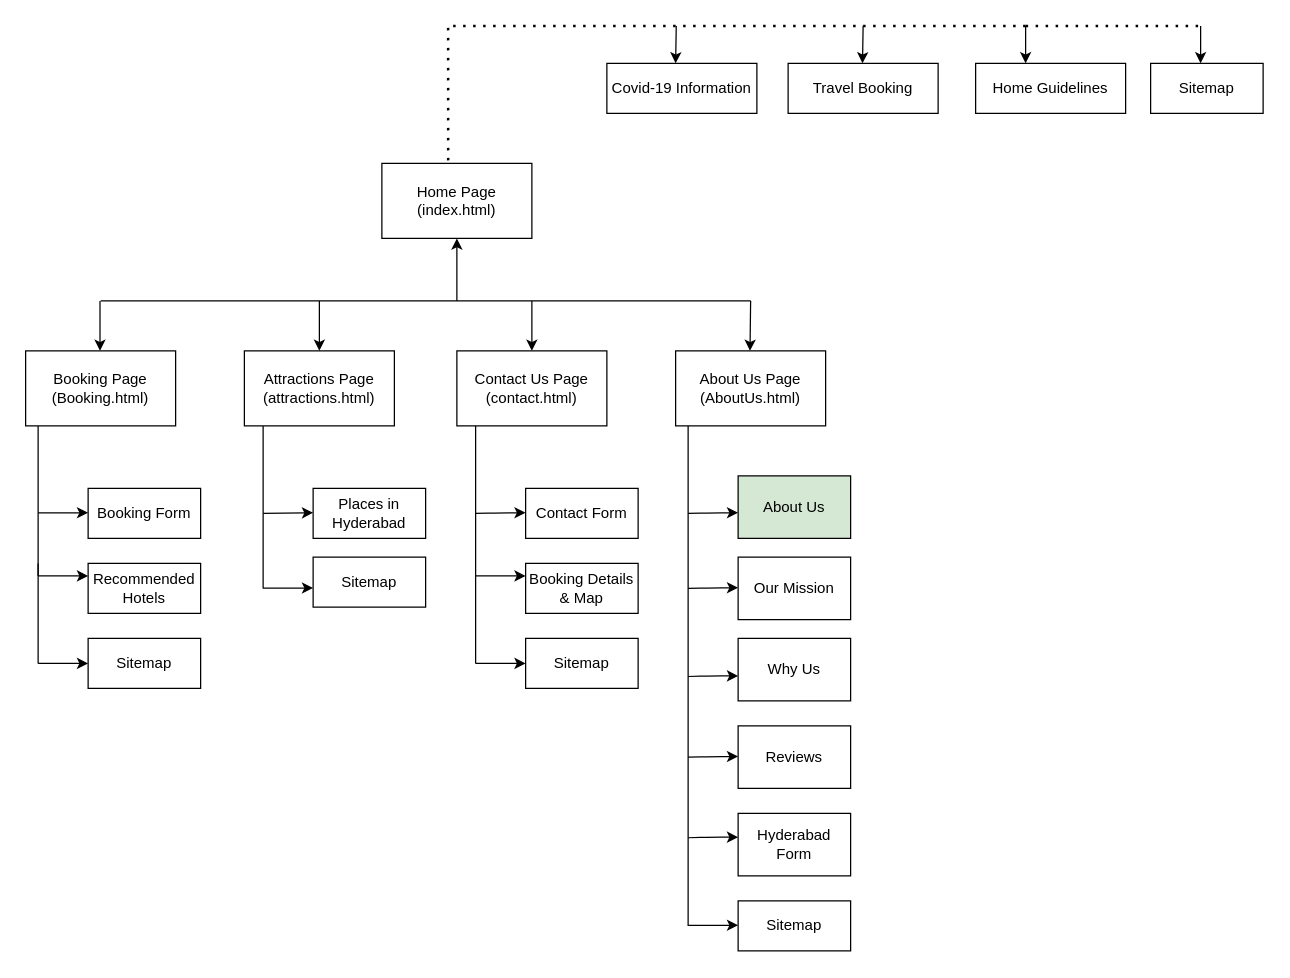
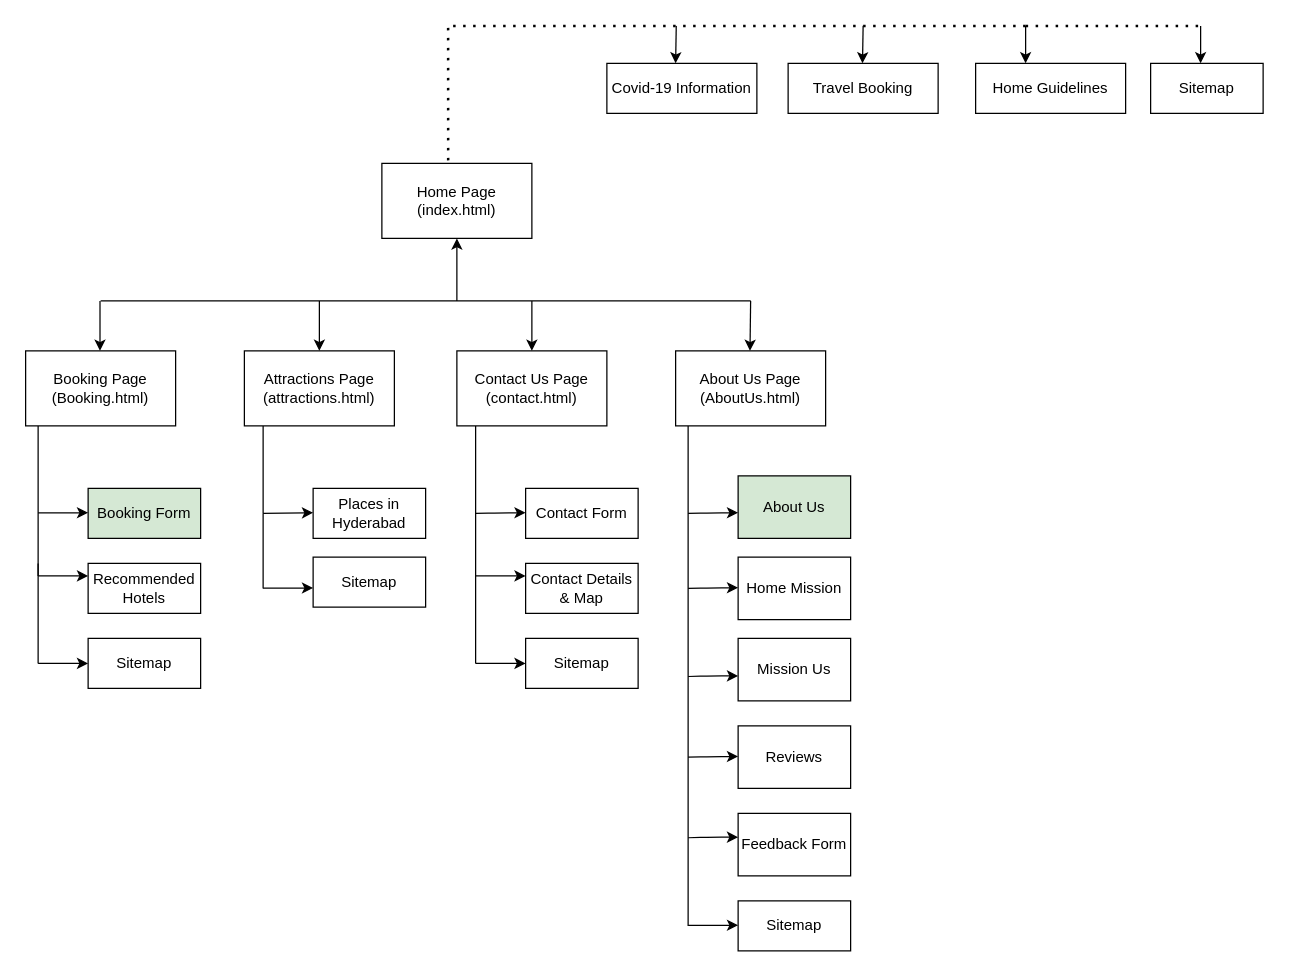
(144, 513) -> (144, 513)
(582, 588) -> (582, 588)
(794, 588) -> (794, 588)
(794, 669) -> (794, 669)
(794, 844) -> (794, 844)
